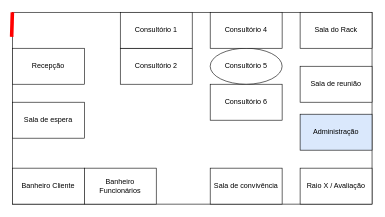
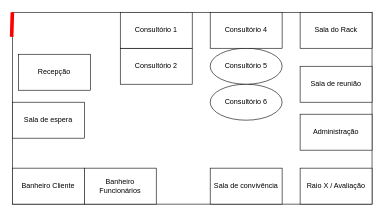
(48, 66) -> (54, 72)
(246, 102) -> (246, 102)
(336, 132) -> (336, 132)
